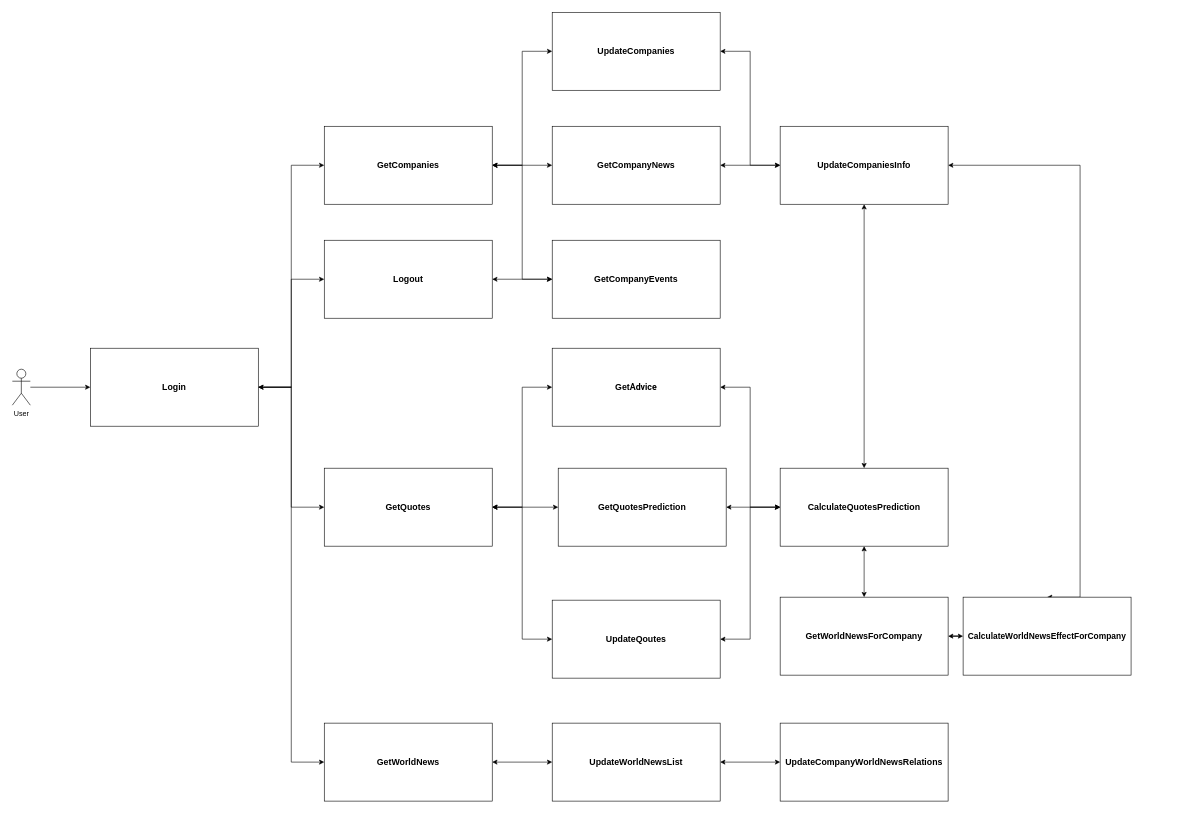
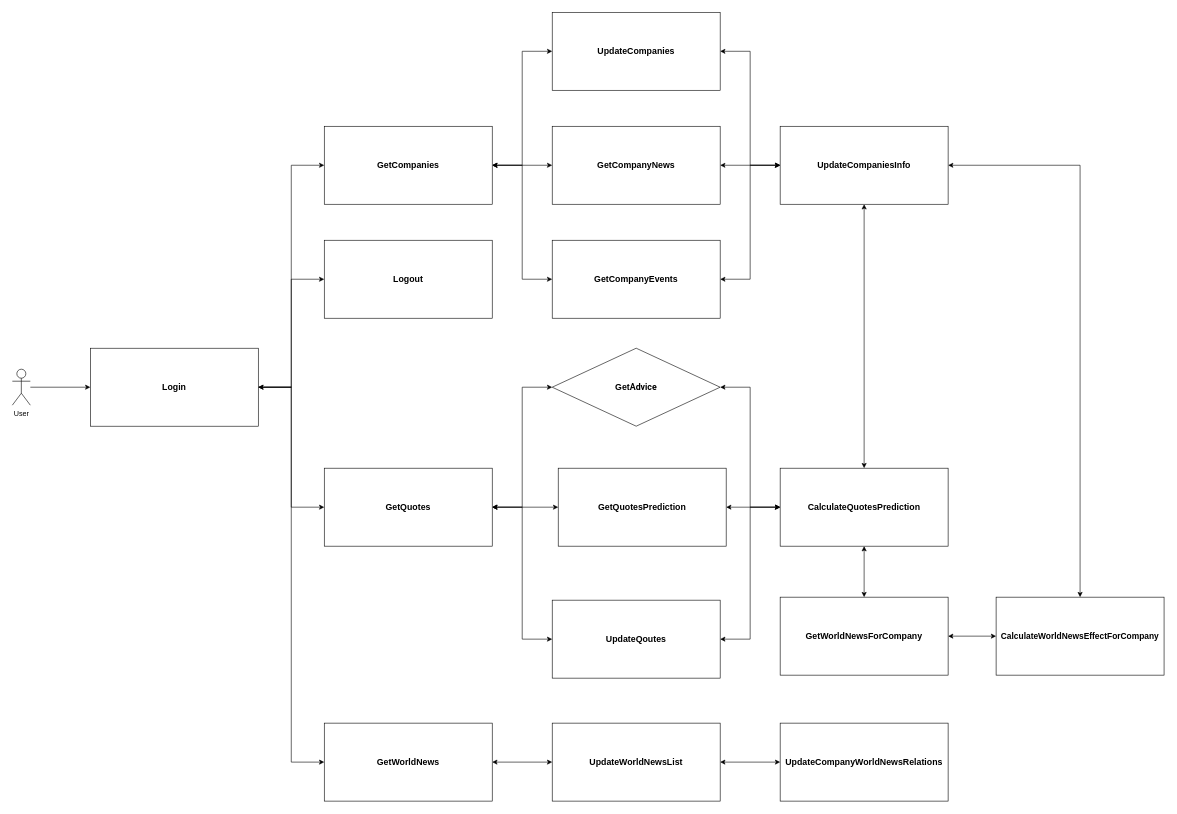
(497, 279) -> (725, 279)
(636, 387) -> (636, 387)
(1047, 636) -> (1080, 636)
